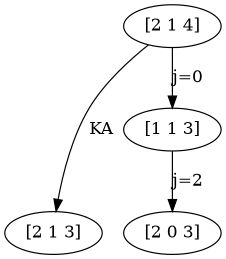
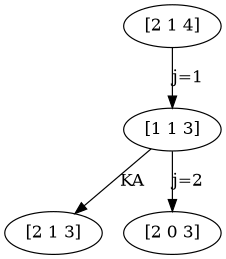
(188, 78) -> (188, 78)
(87, 113) -> (118, 177)
